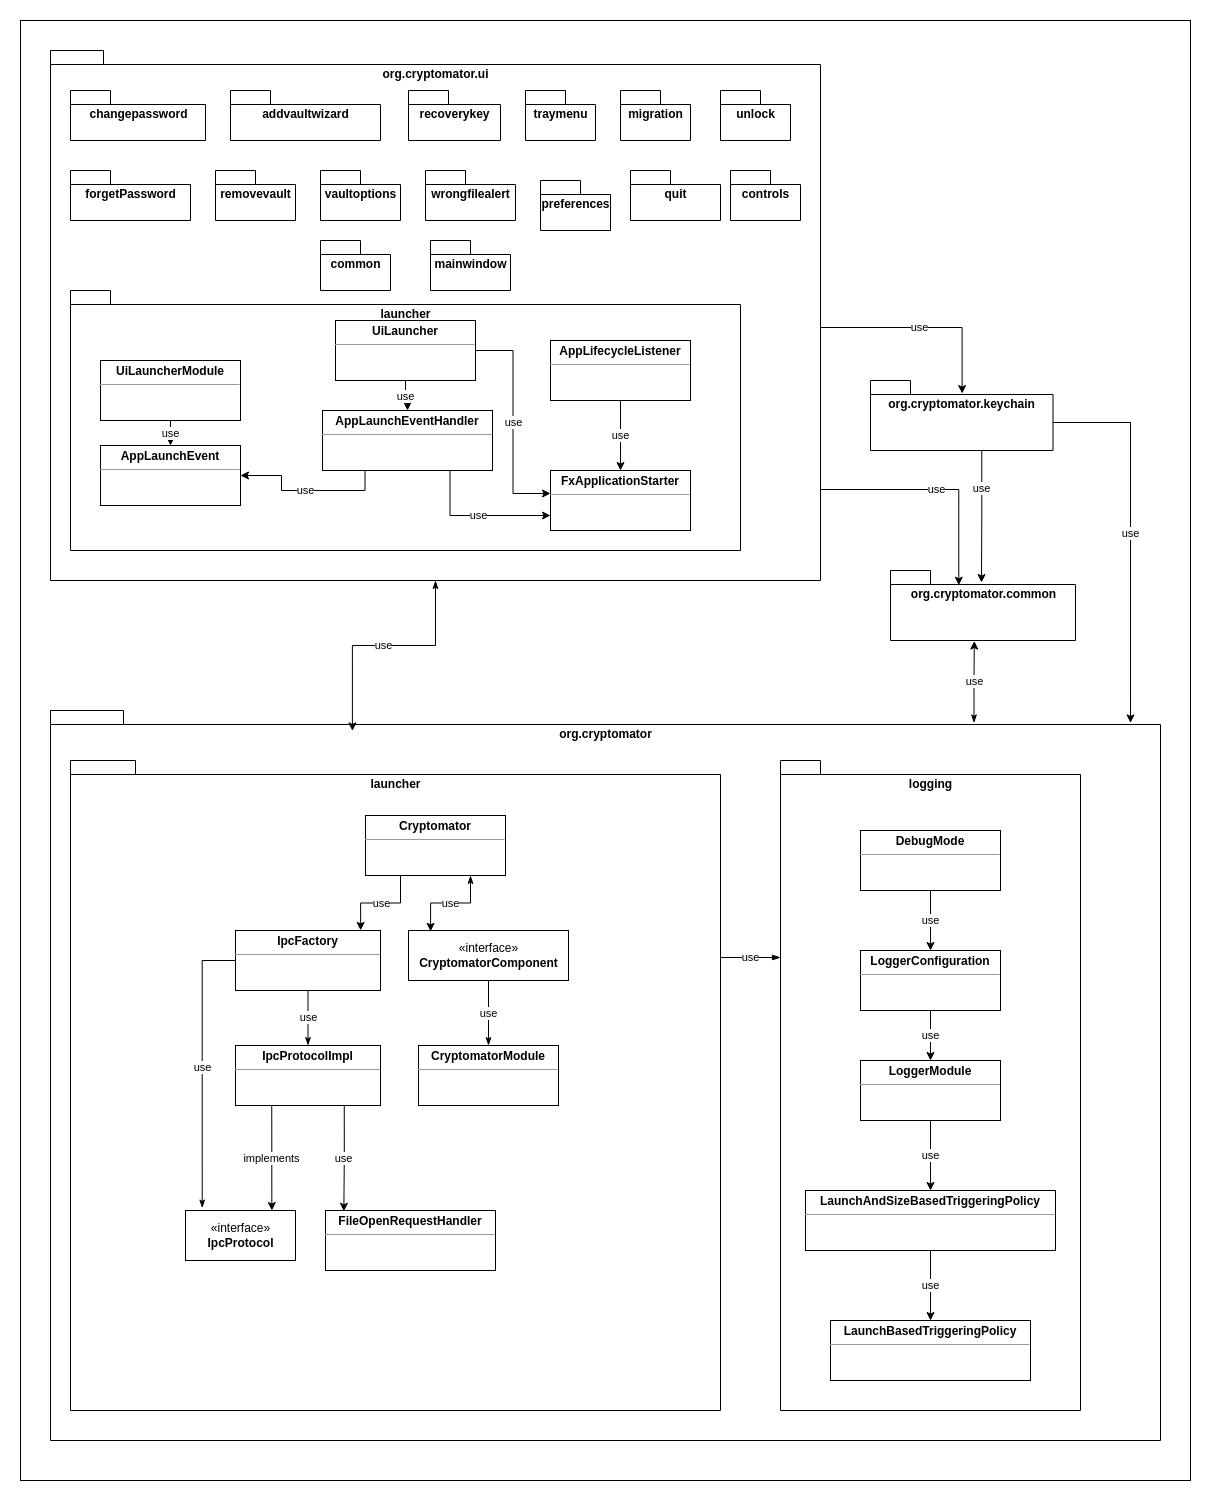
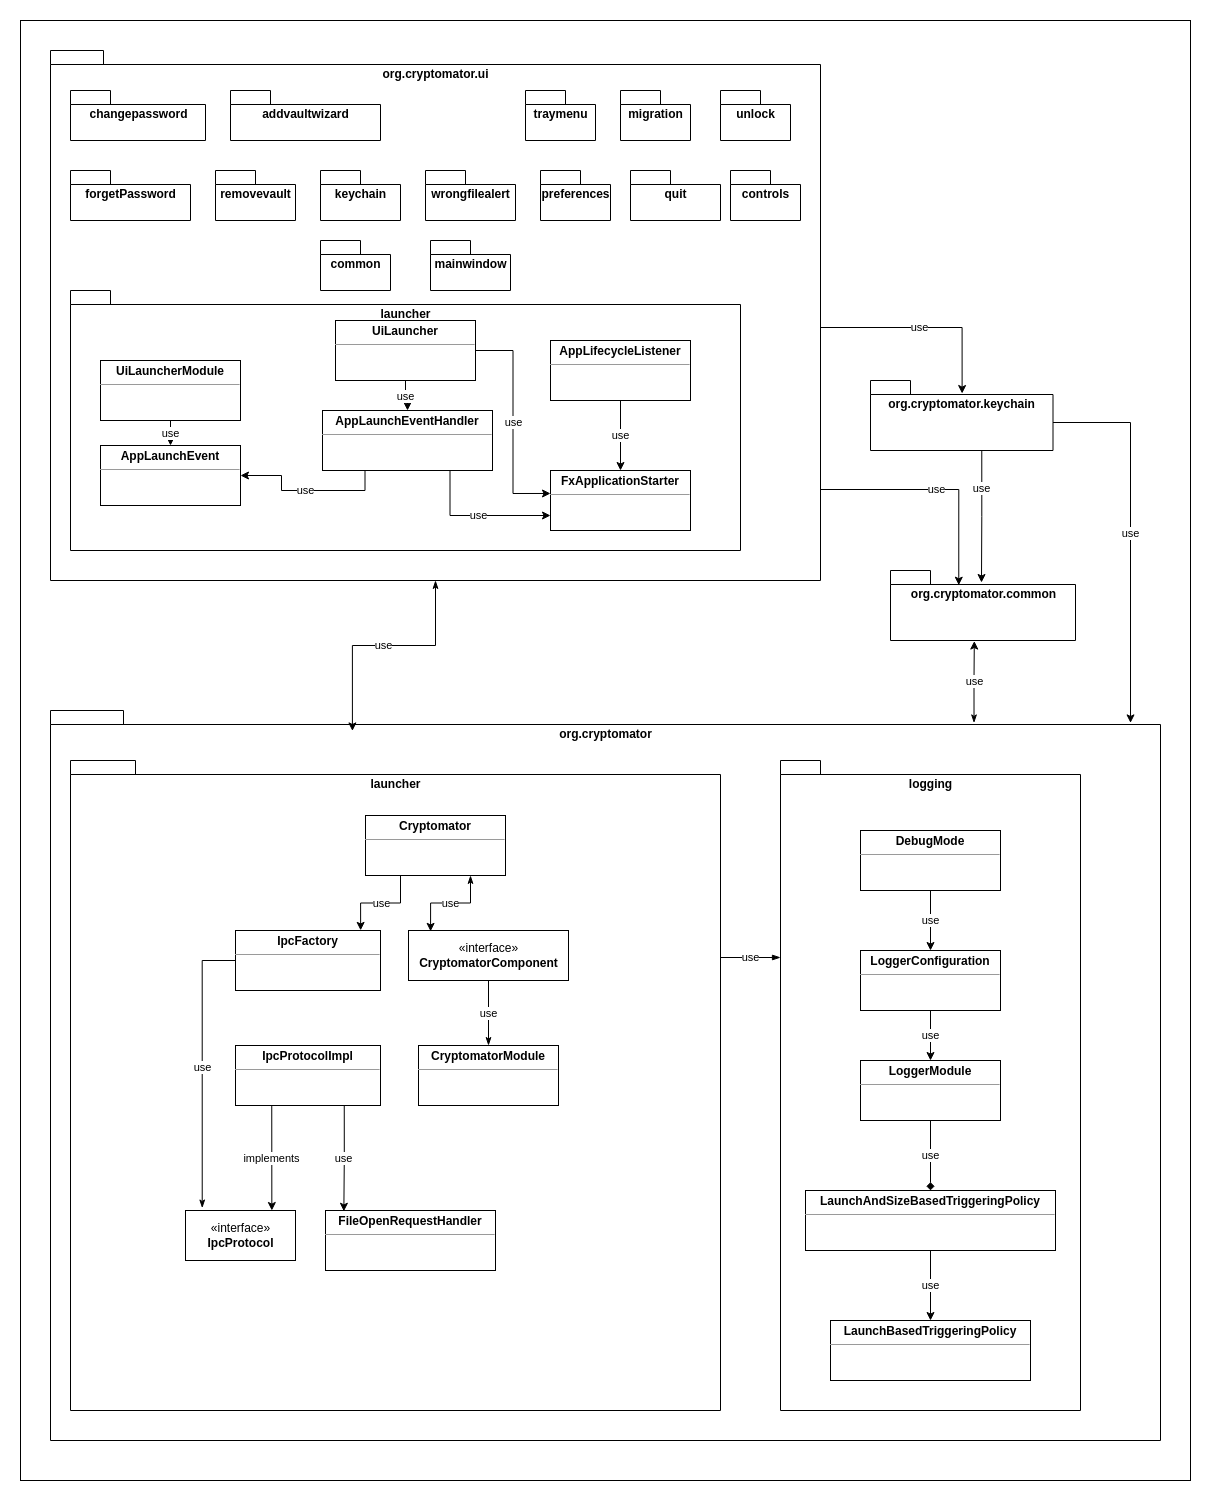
(455, 116) -> none
(361, 195) -> (361, 195)
(576, 206) -> (576, 196)
(308, 1015) -> none
(931, 1182) -> (931, 1182)
